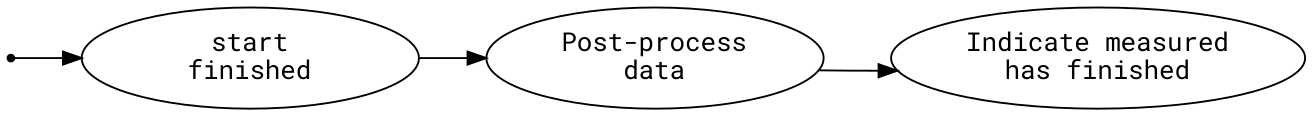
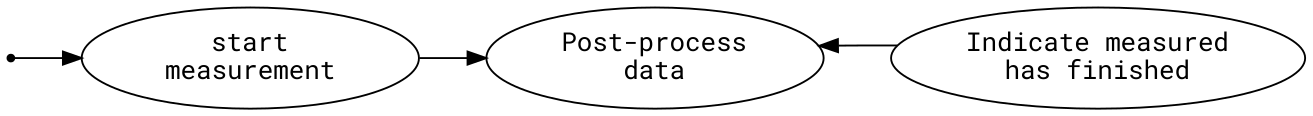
(250, 58) -> (250, 58)
(849, 71) -> (868, 45)
